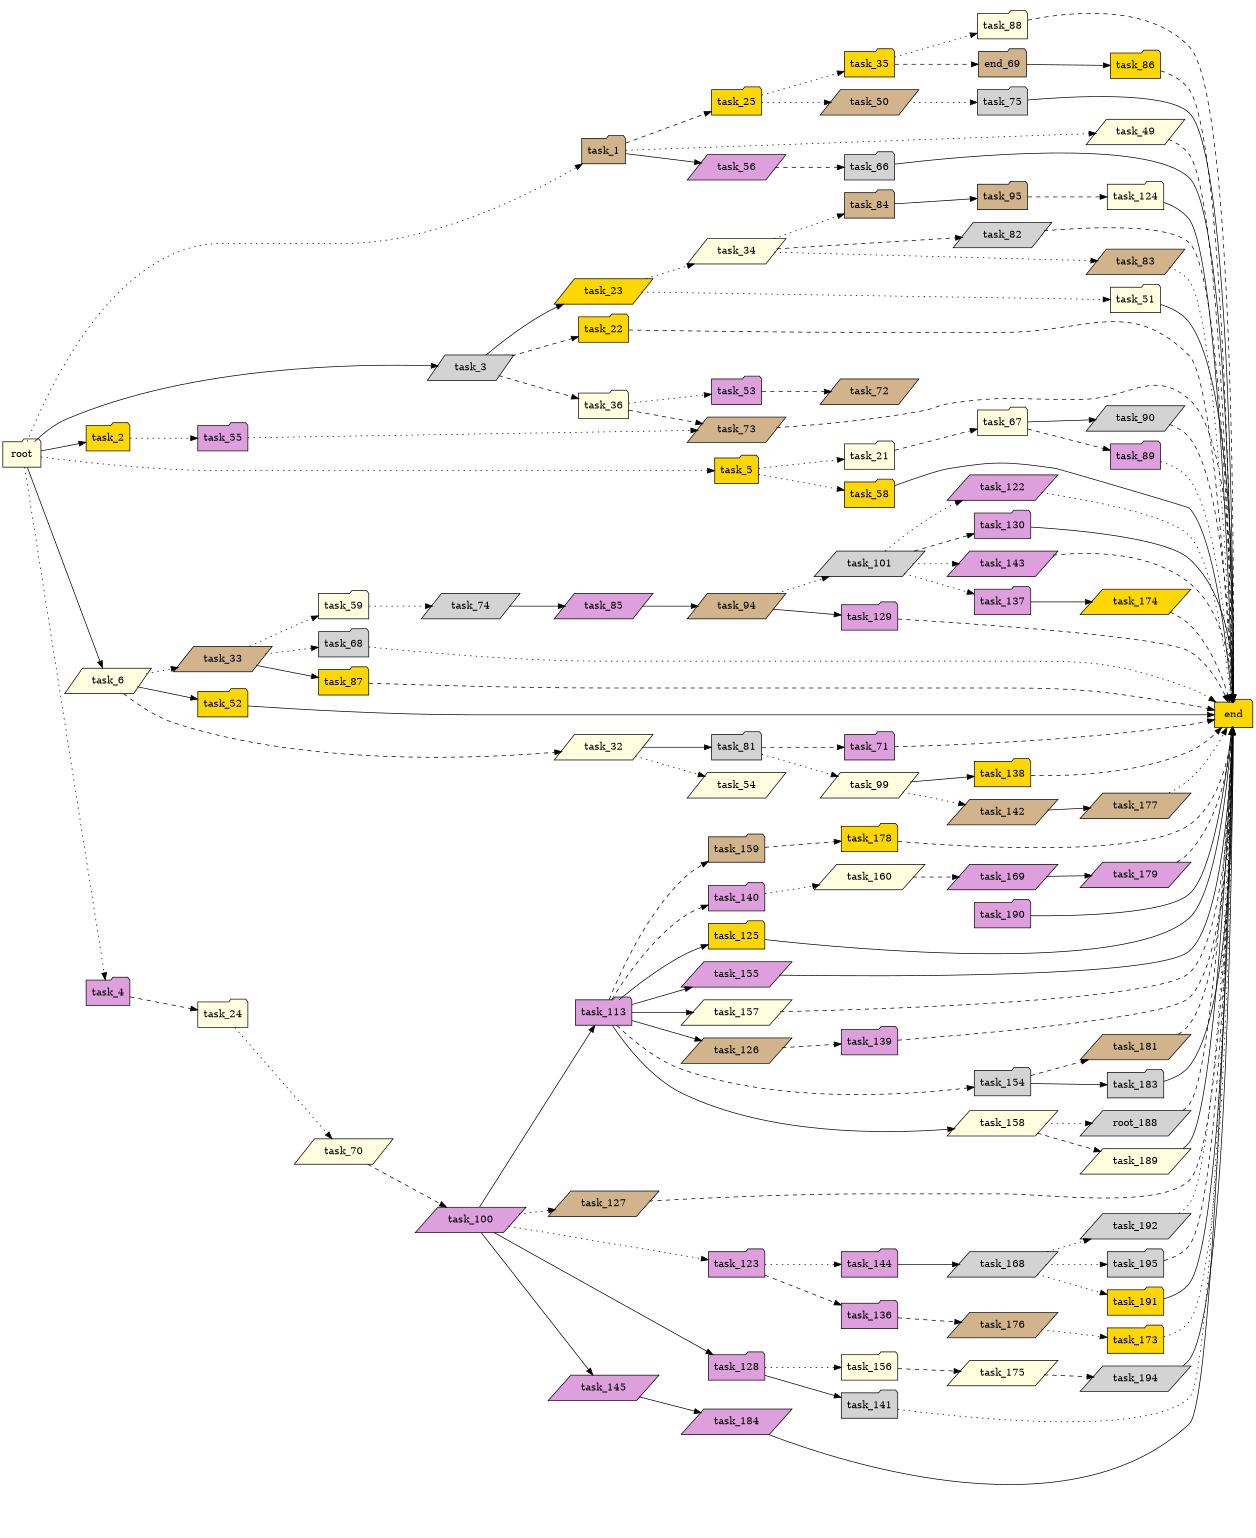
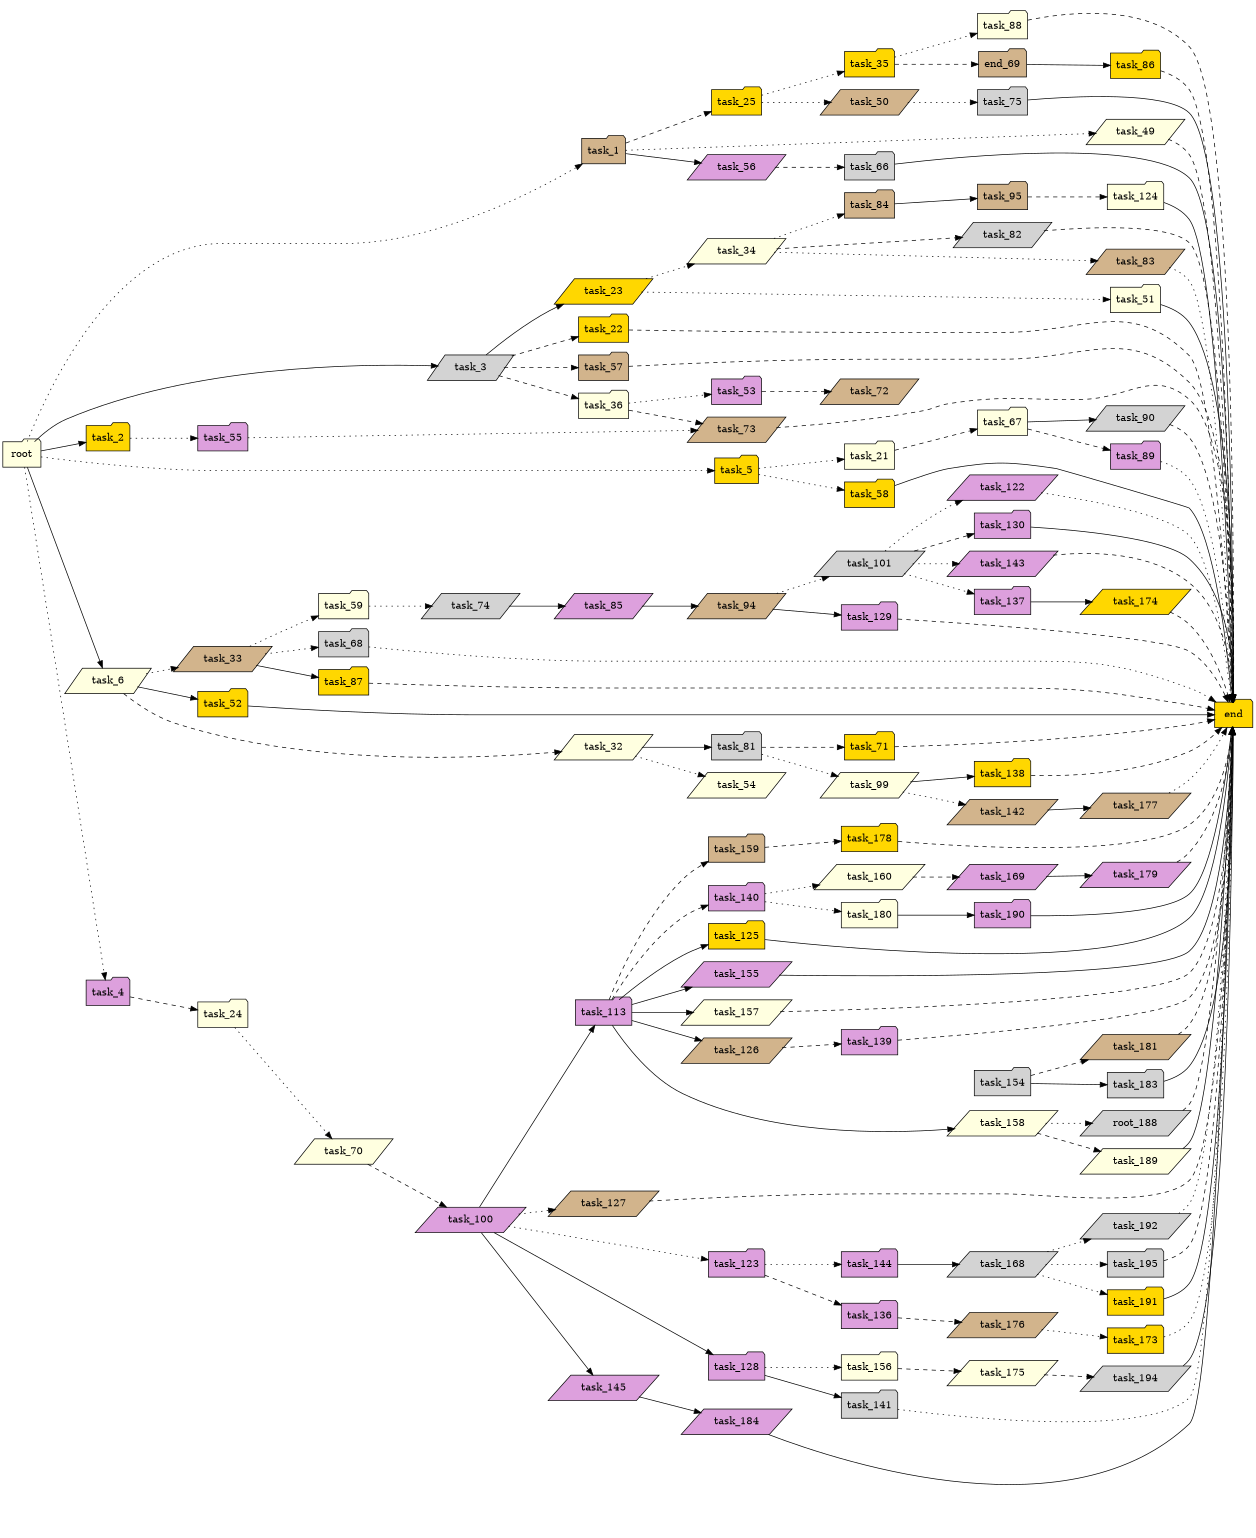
none -> (604, 368)
(870, 747) -> (870, 747)
none -> (870, 915)
(784, 1091) -> none
